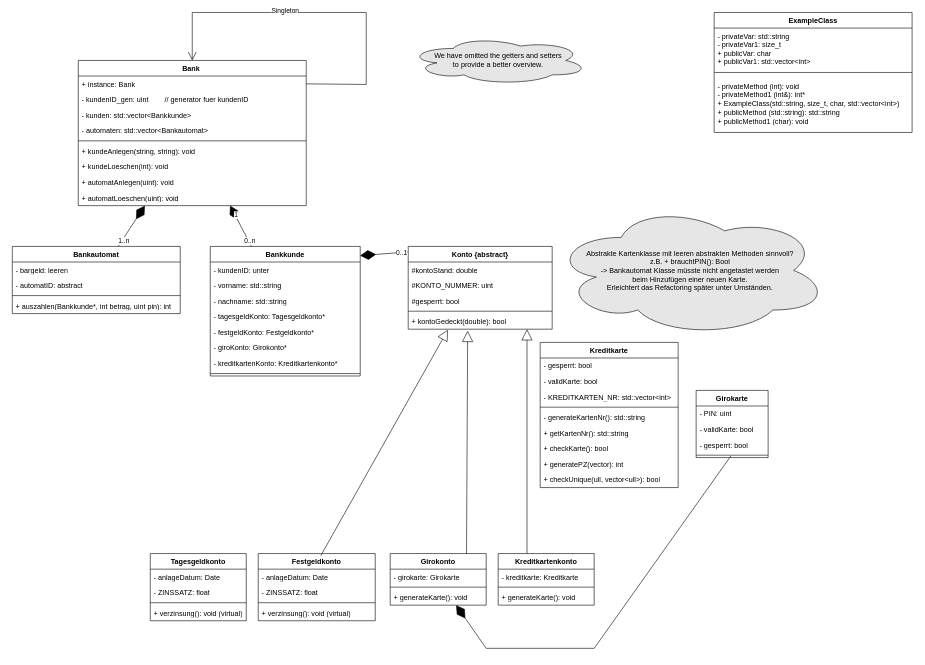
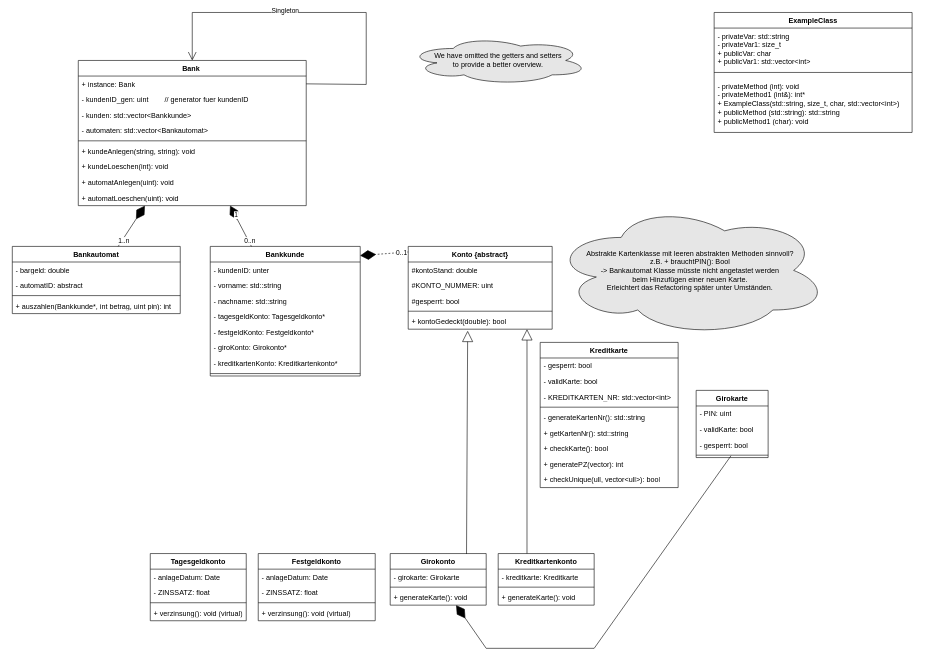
(386, 254) -> (386, 254)
(45, 270) -> (45, 270)
(382, 447) -> none
